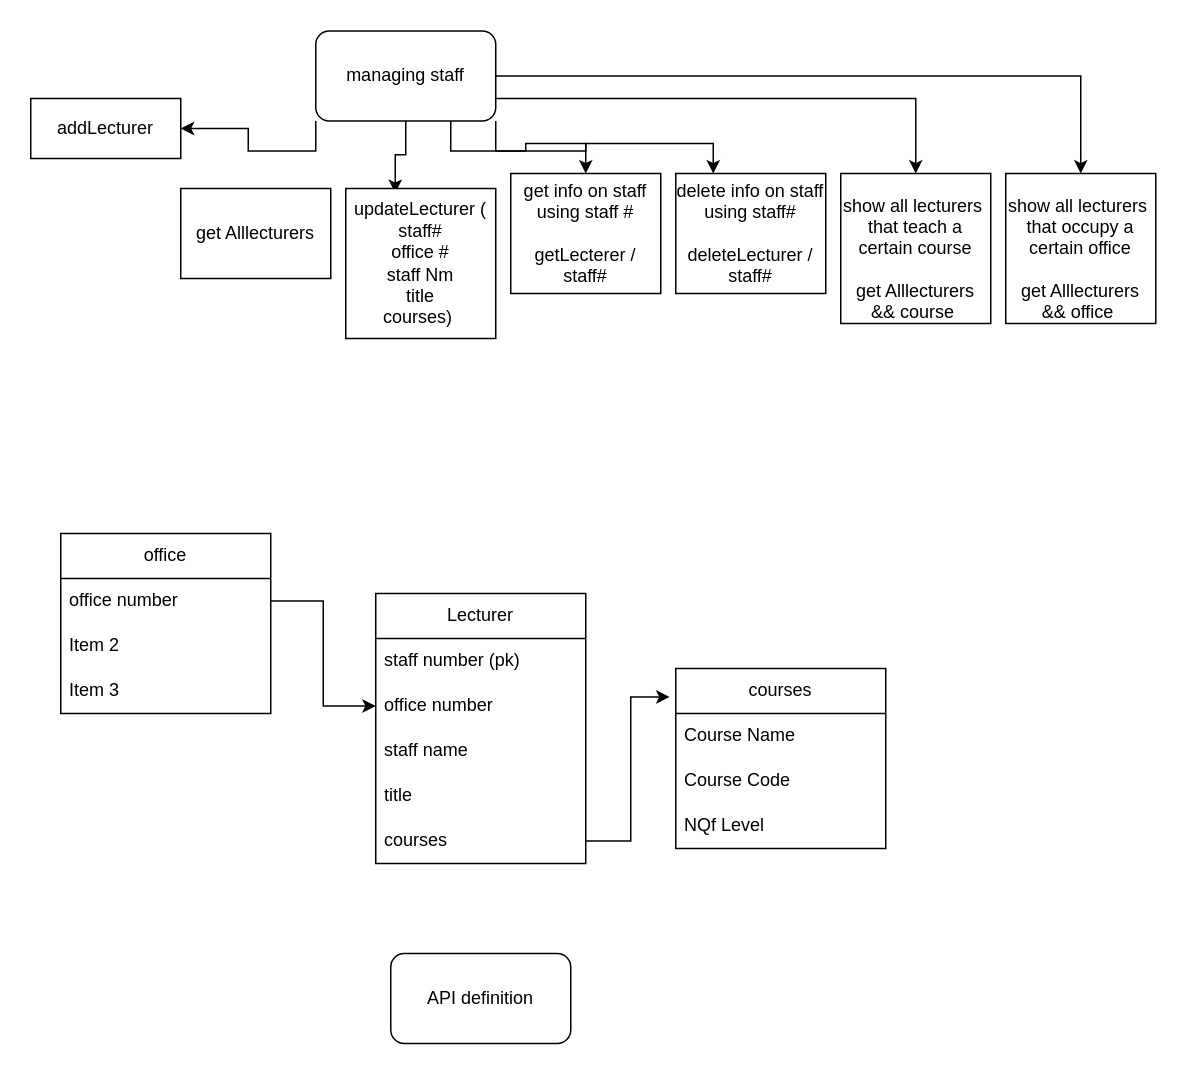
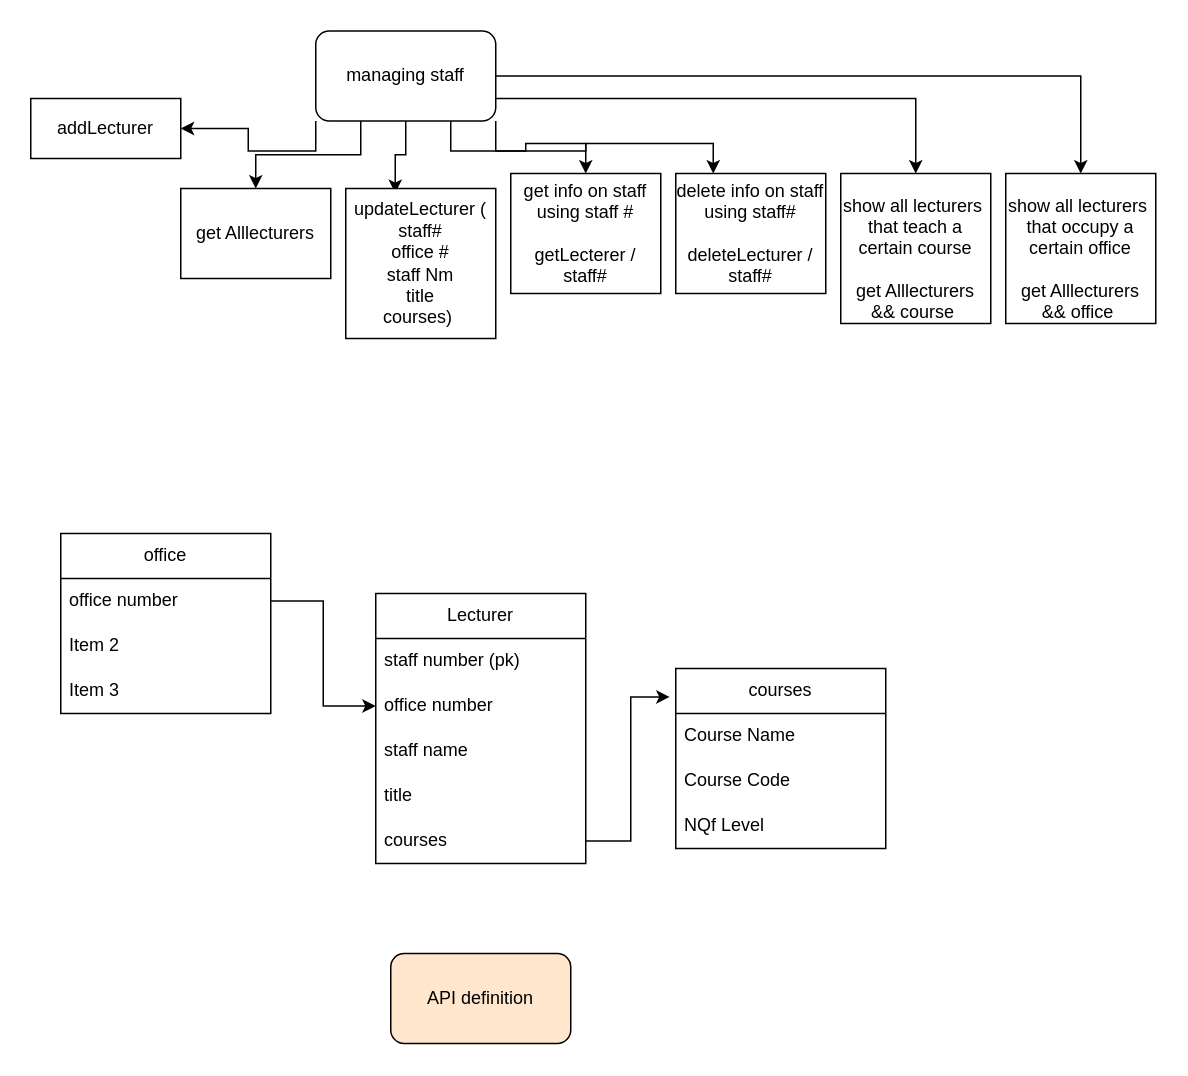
none -> (313, 155)
(481, 998) -> (481, 998)
